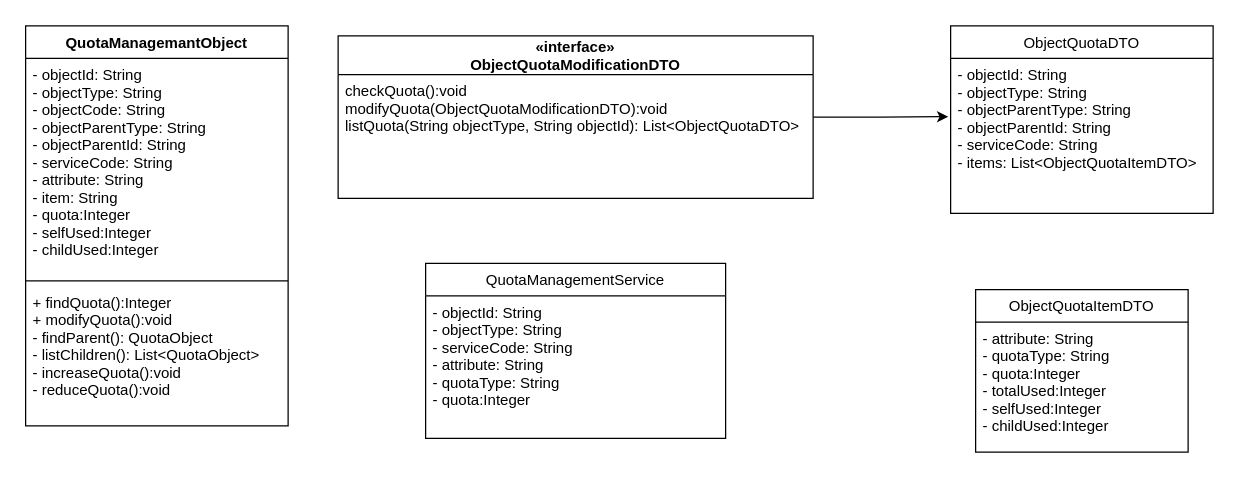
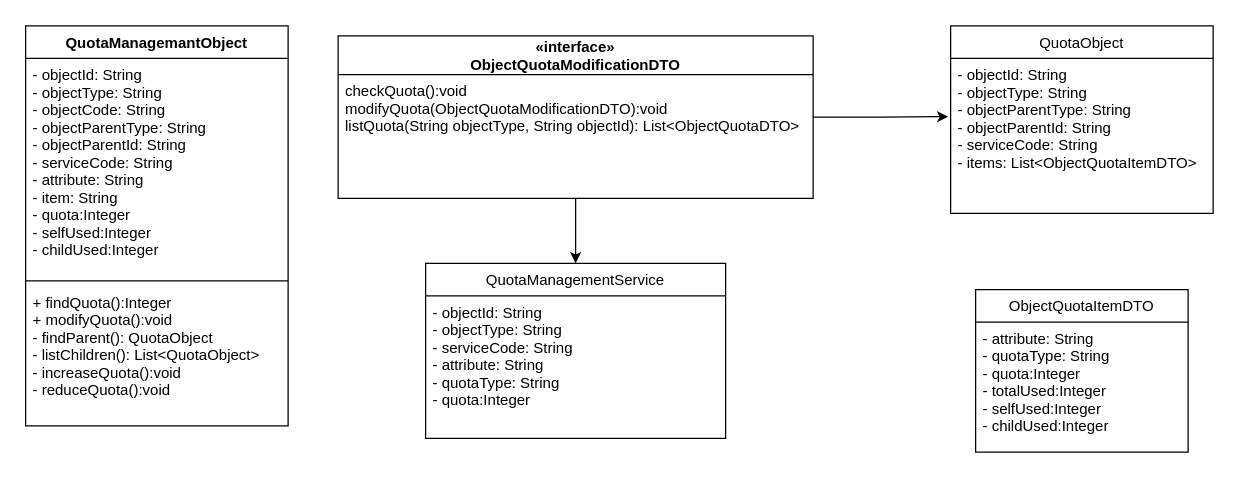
(1081, 43) -> (1081, 43)
none -> (576, 226)
